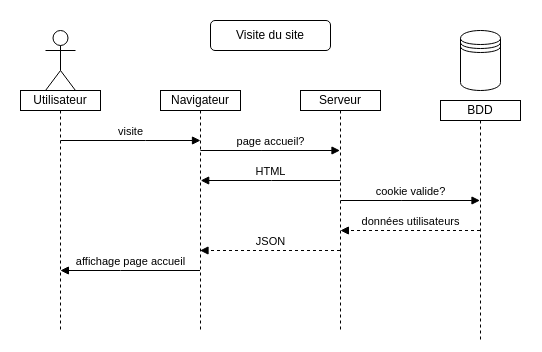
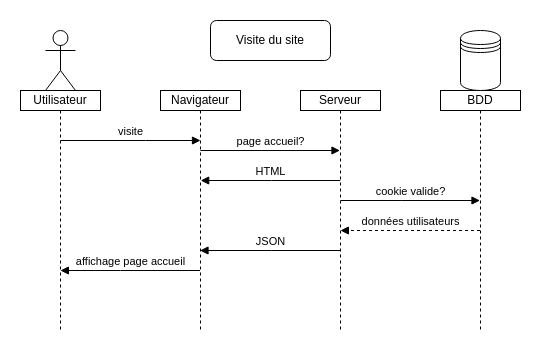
(271, 36) -> (271, 41)
(481, 221) -> (481, 211)
(273, 251) -> (273, 251)
